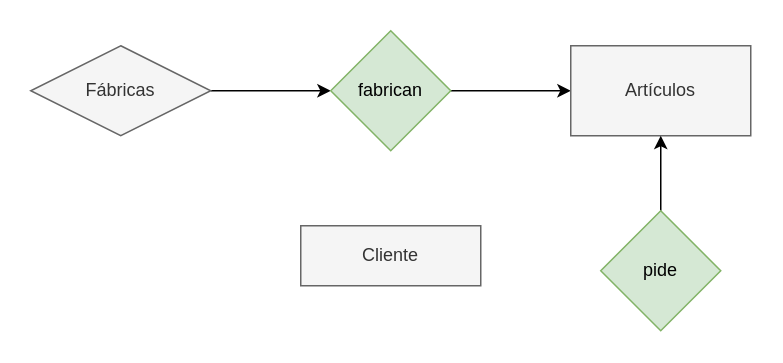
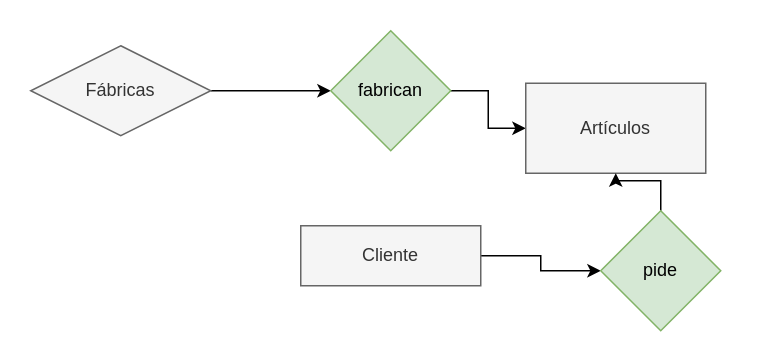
(661, 91) -> (616, 128)
none -> (541, 258)
